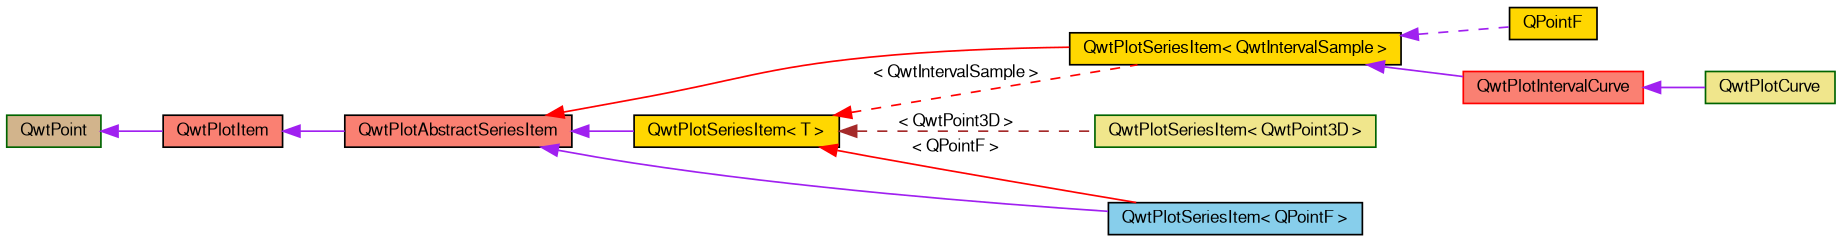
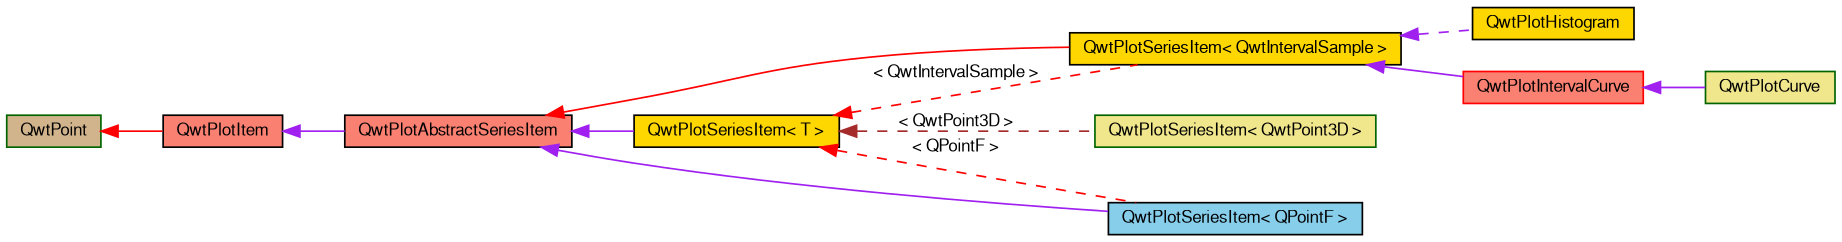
(1553, 24) -> (1553, 24)
(140, 131) -> (140, 131)
(987, 177) -> (987, 177)
